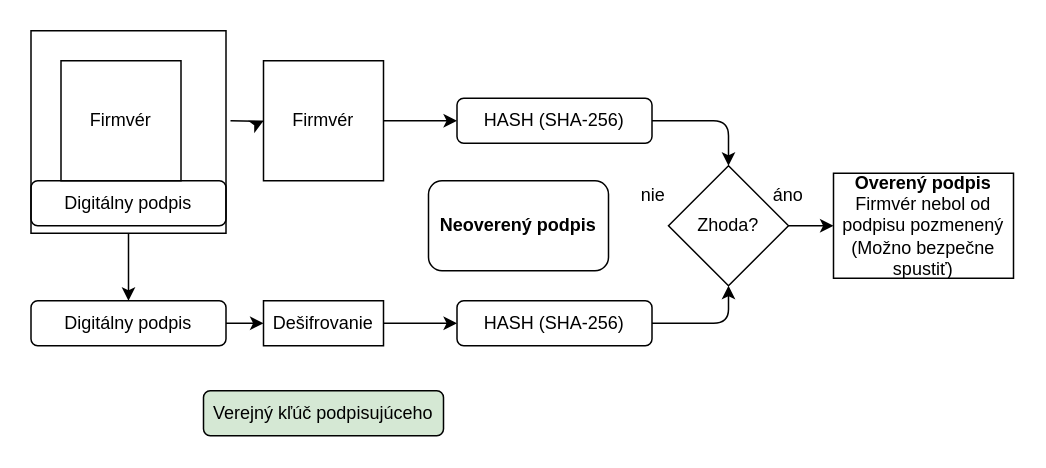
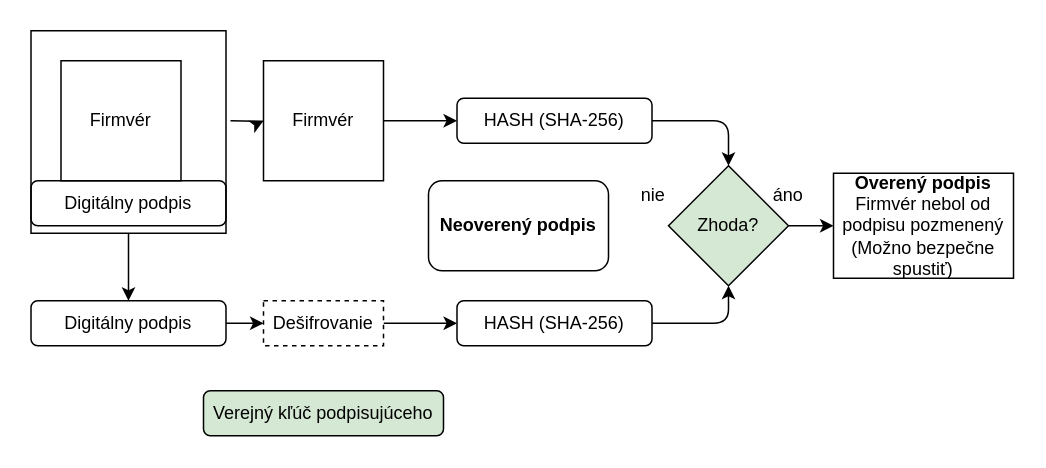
(728, 226) -> (728, 226)
(323, 323) -> (323, 323)
